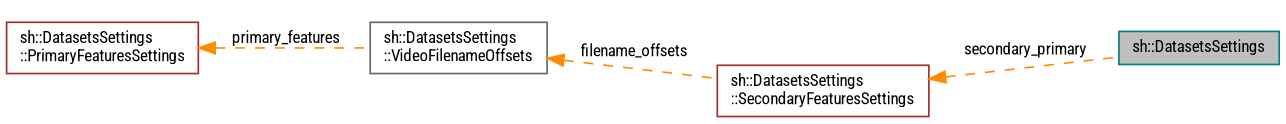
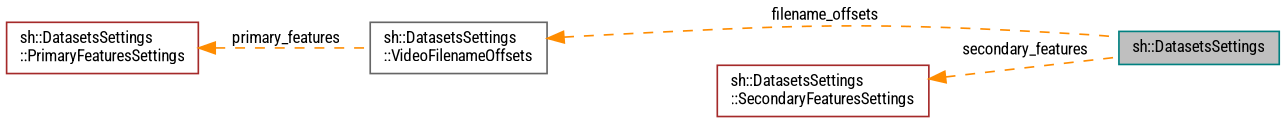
(1024, 50) -> (1024, 50)
(641, 69) -> (842, 26)
